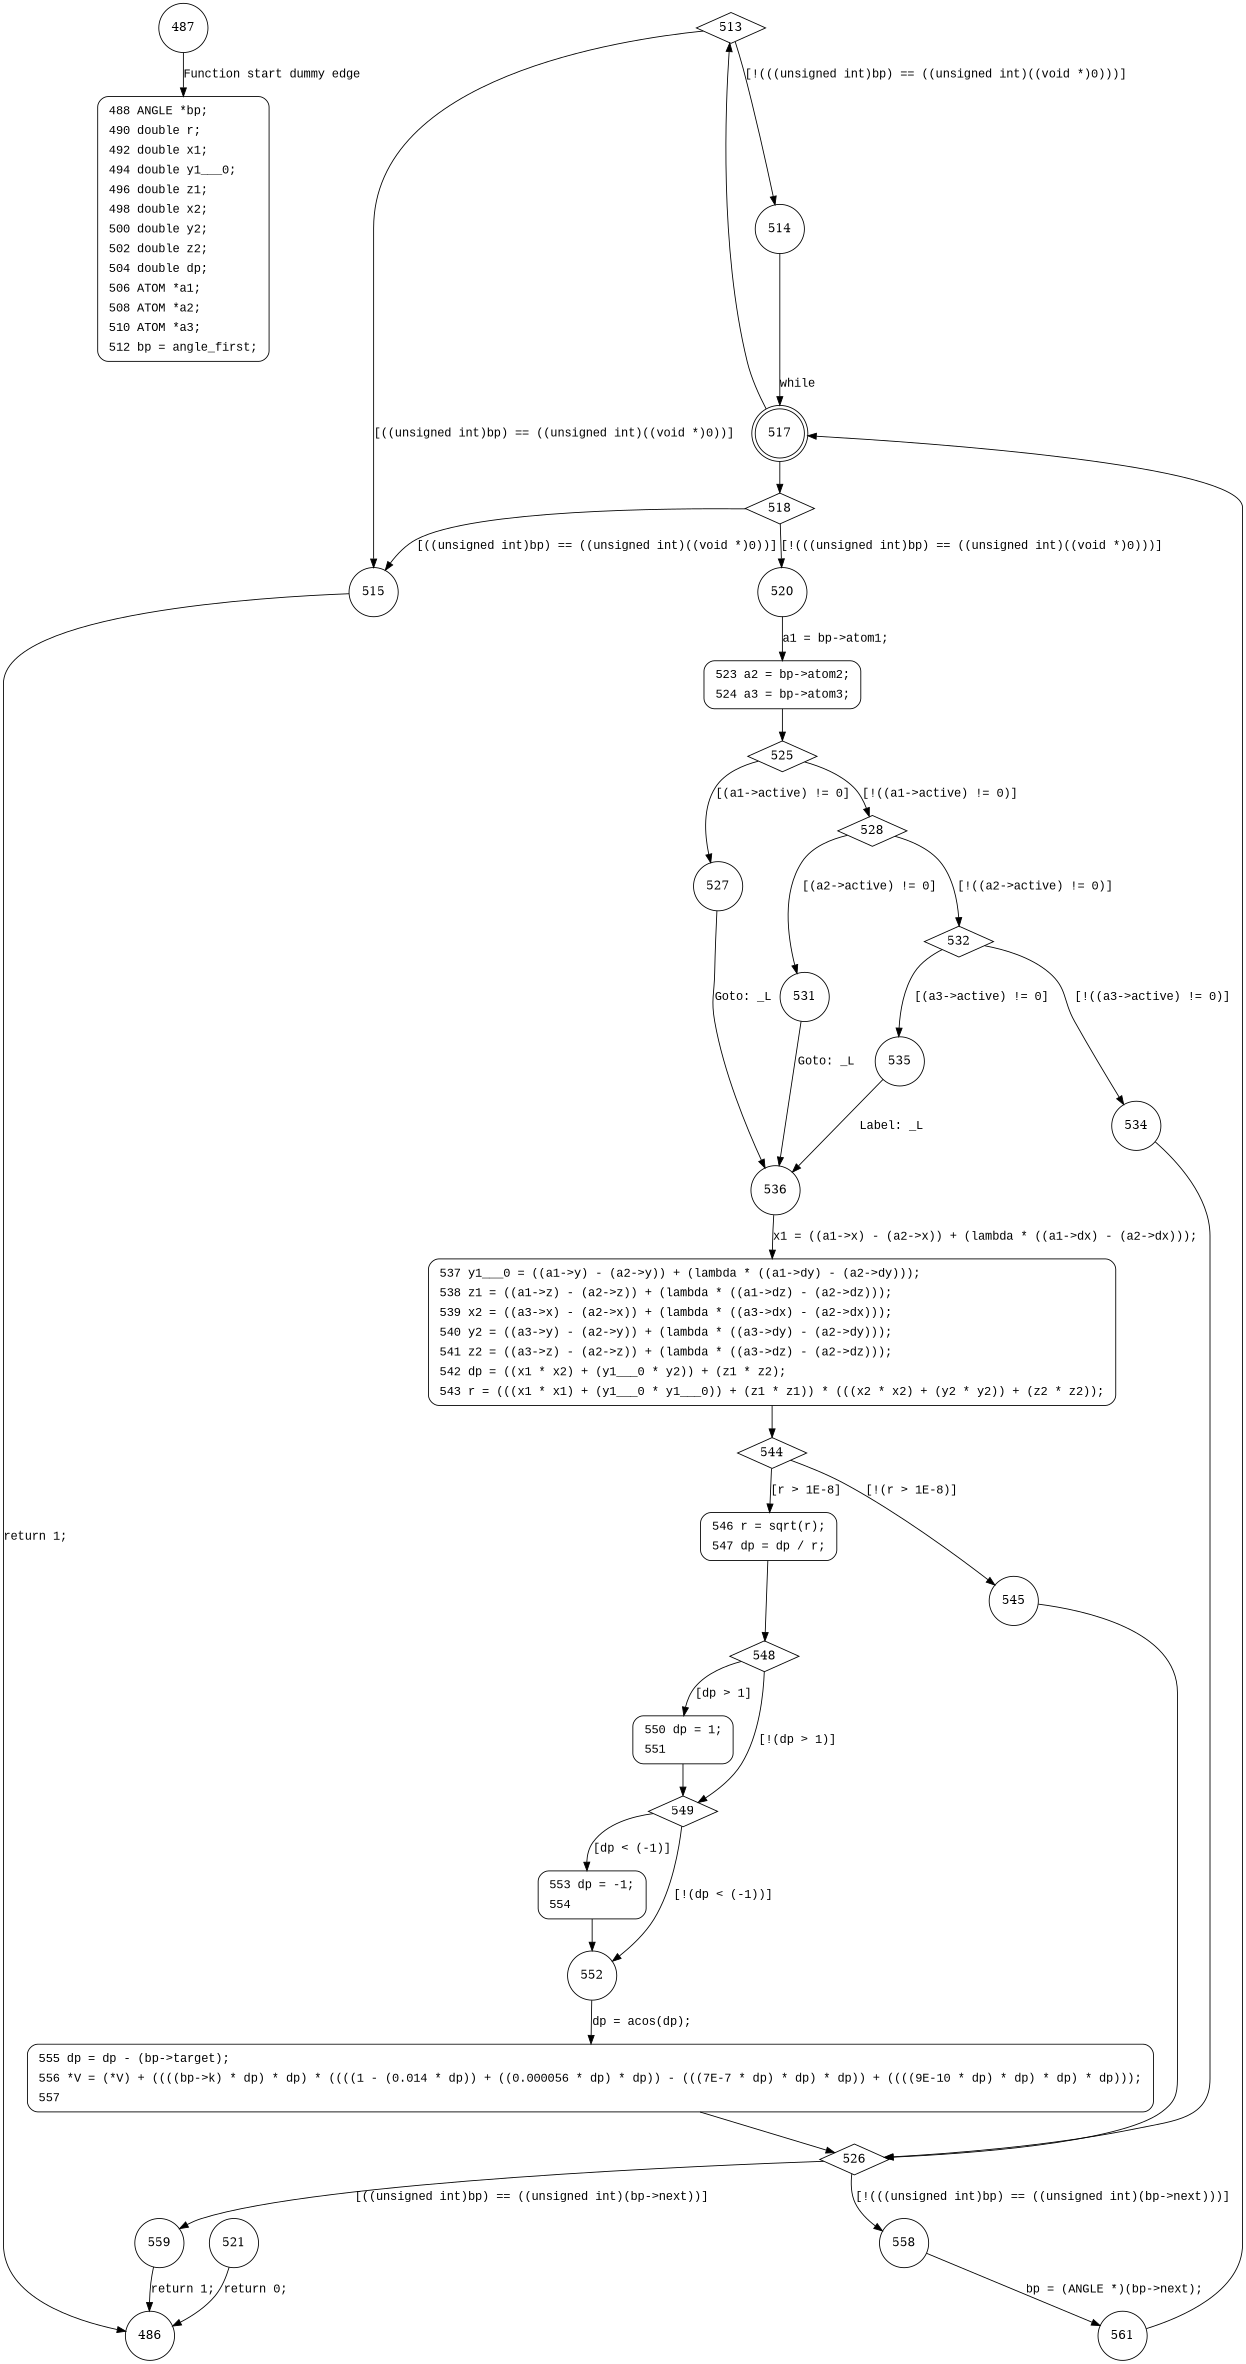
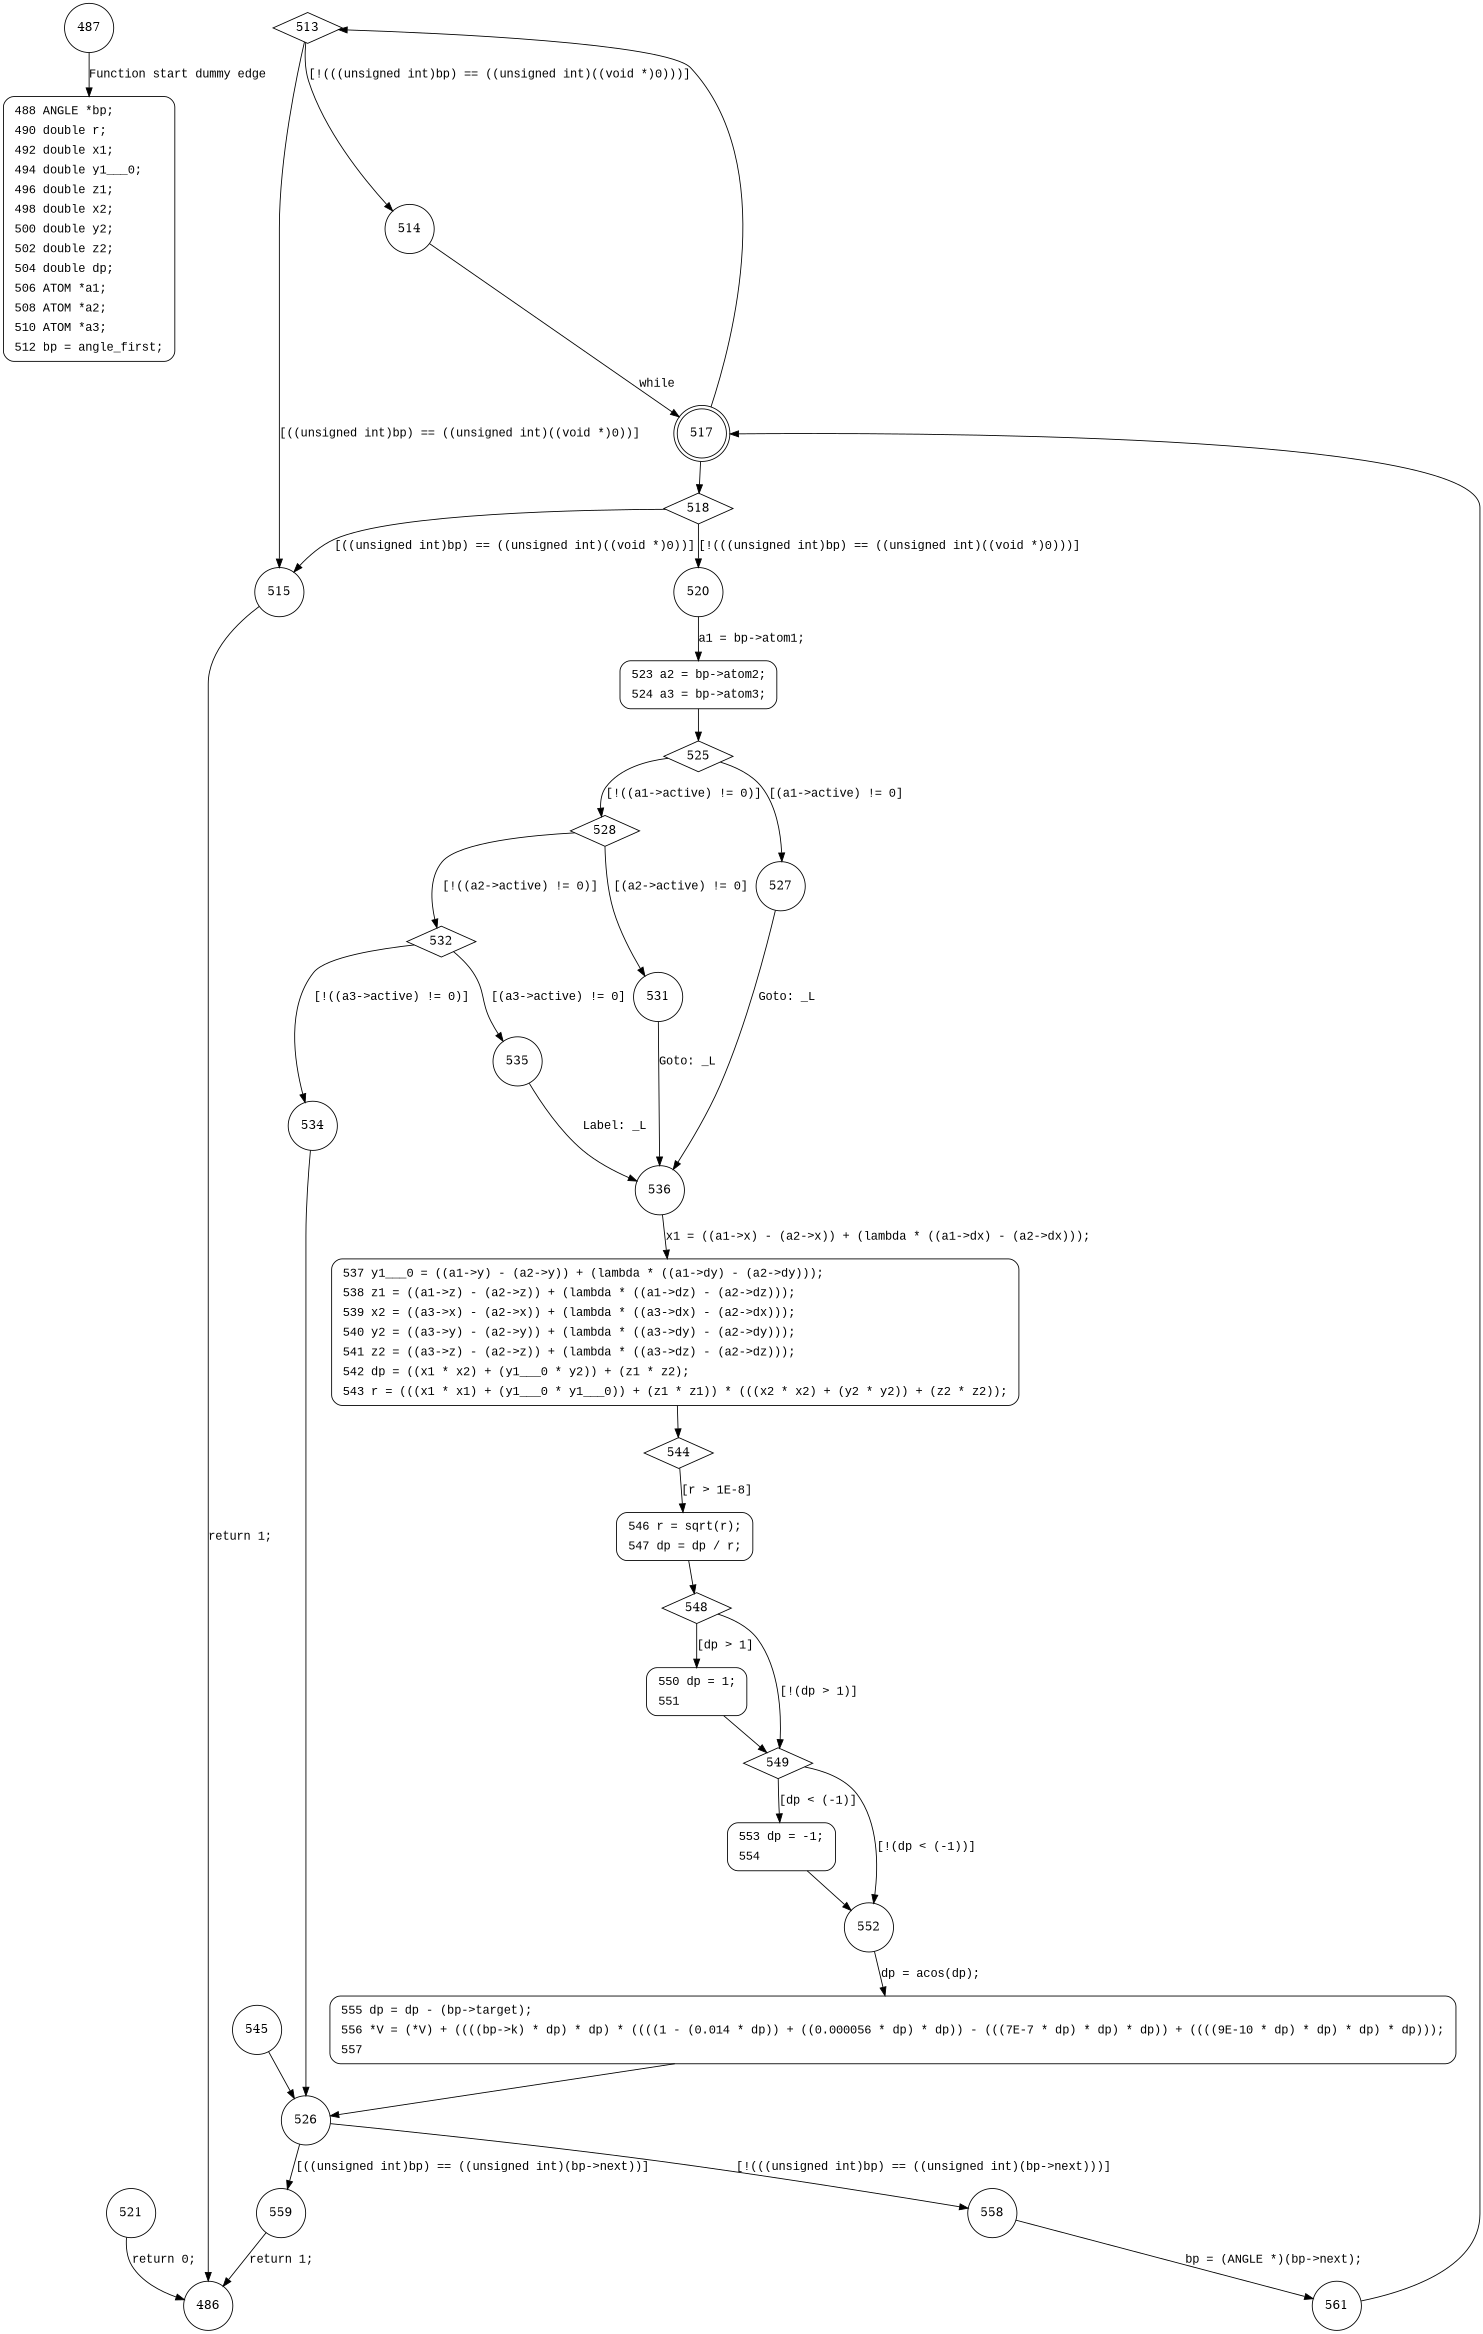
(893, 1513) -> none
(854, 2159) -> (306, 2120)
